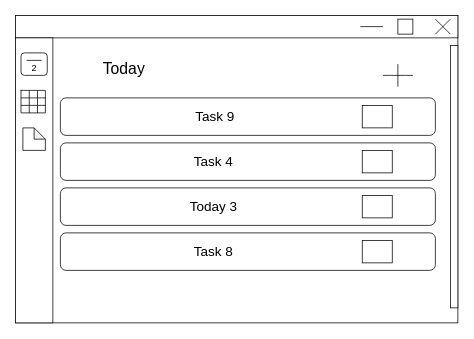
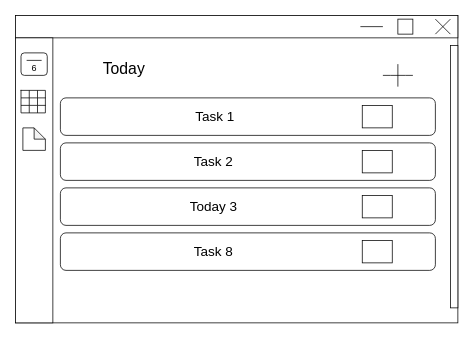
(35, 68) -> (35, 68)
(215, 117) -> (215, 117)
(214, 162) -> (214, 162)
